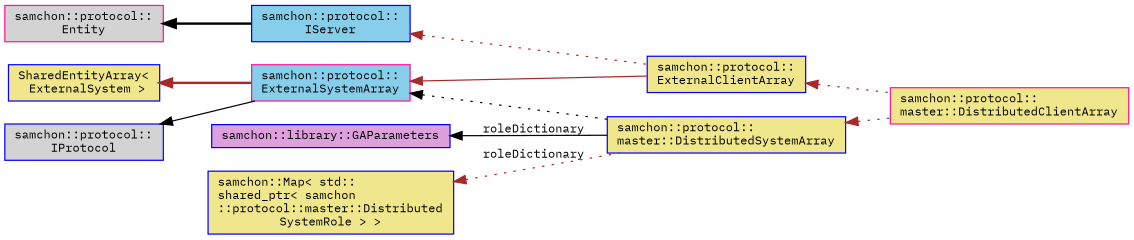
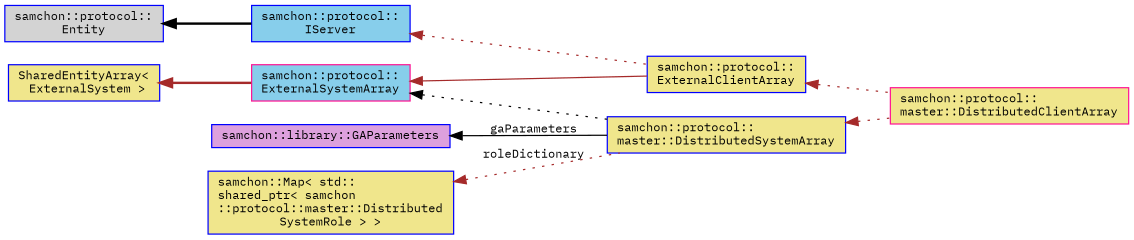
(84, 24) -> (84, 24)
(530, 129) -> (530, 129)
(84, 142) -> none
